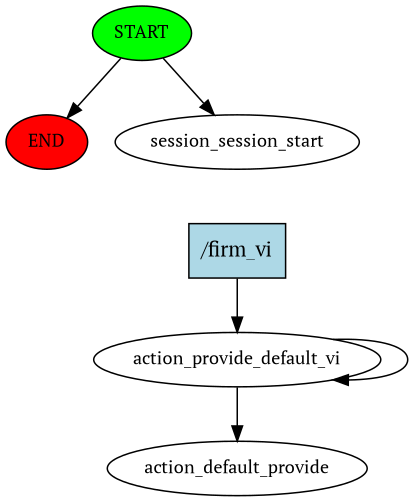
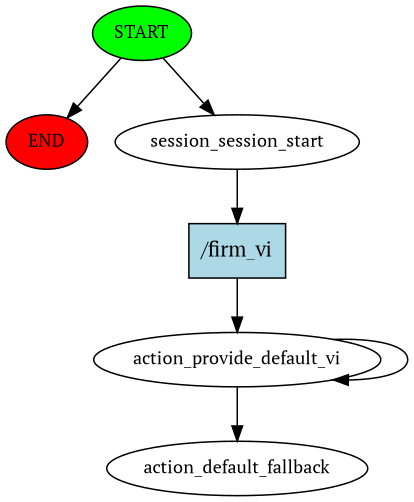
none -> (237, 189)
(237, 468) -> (237, 468)
